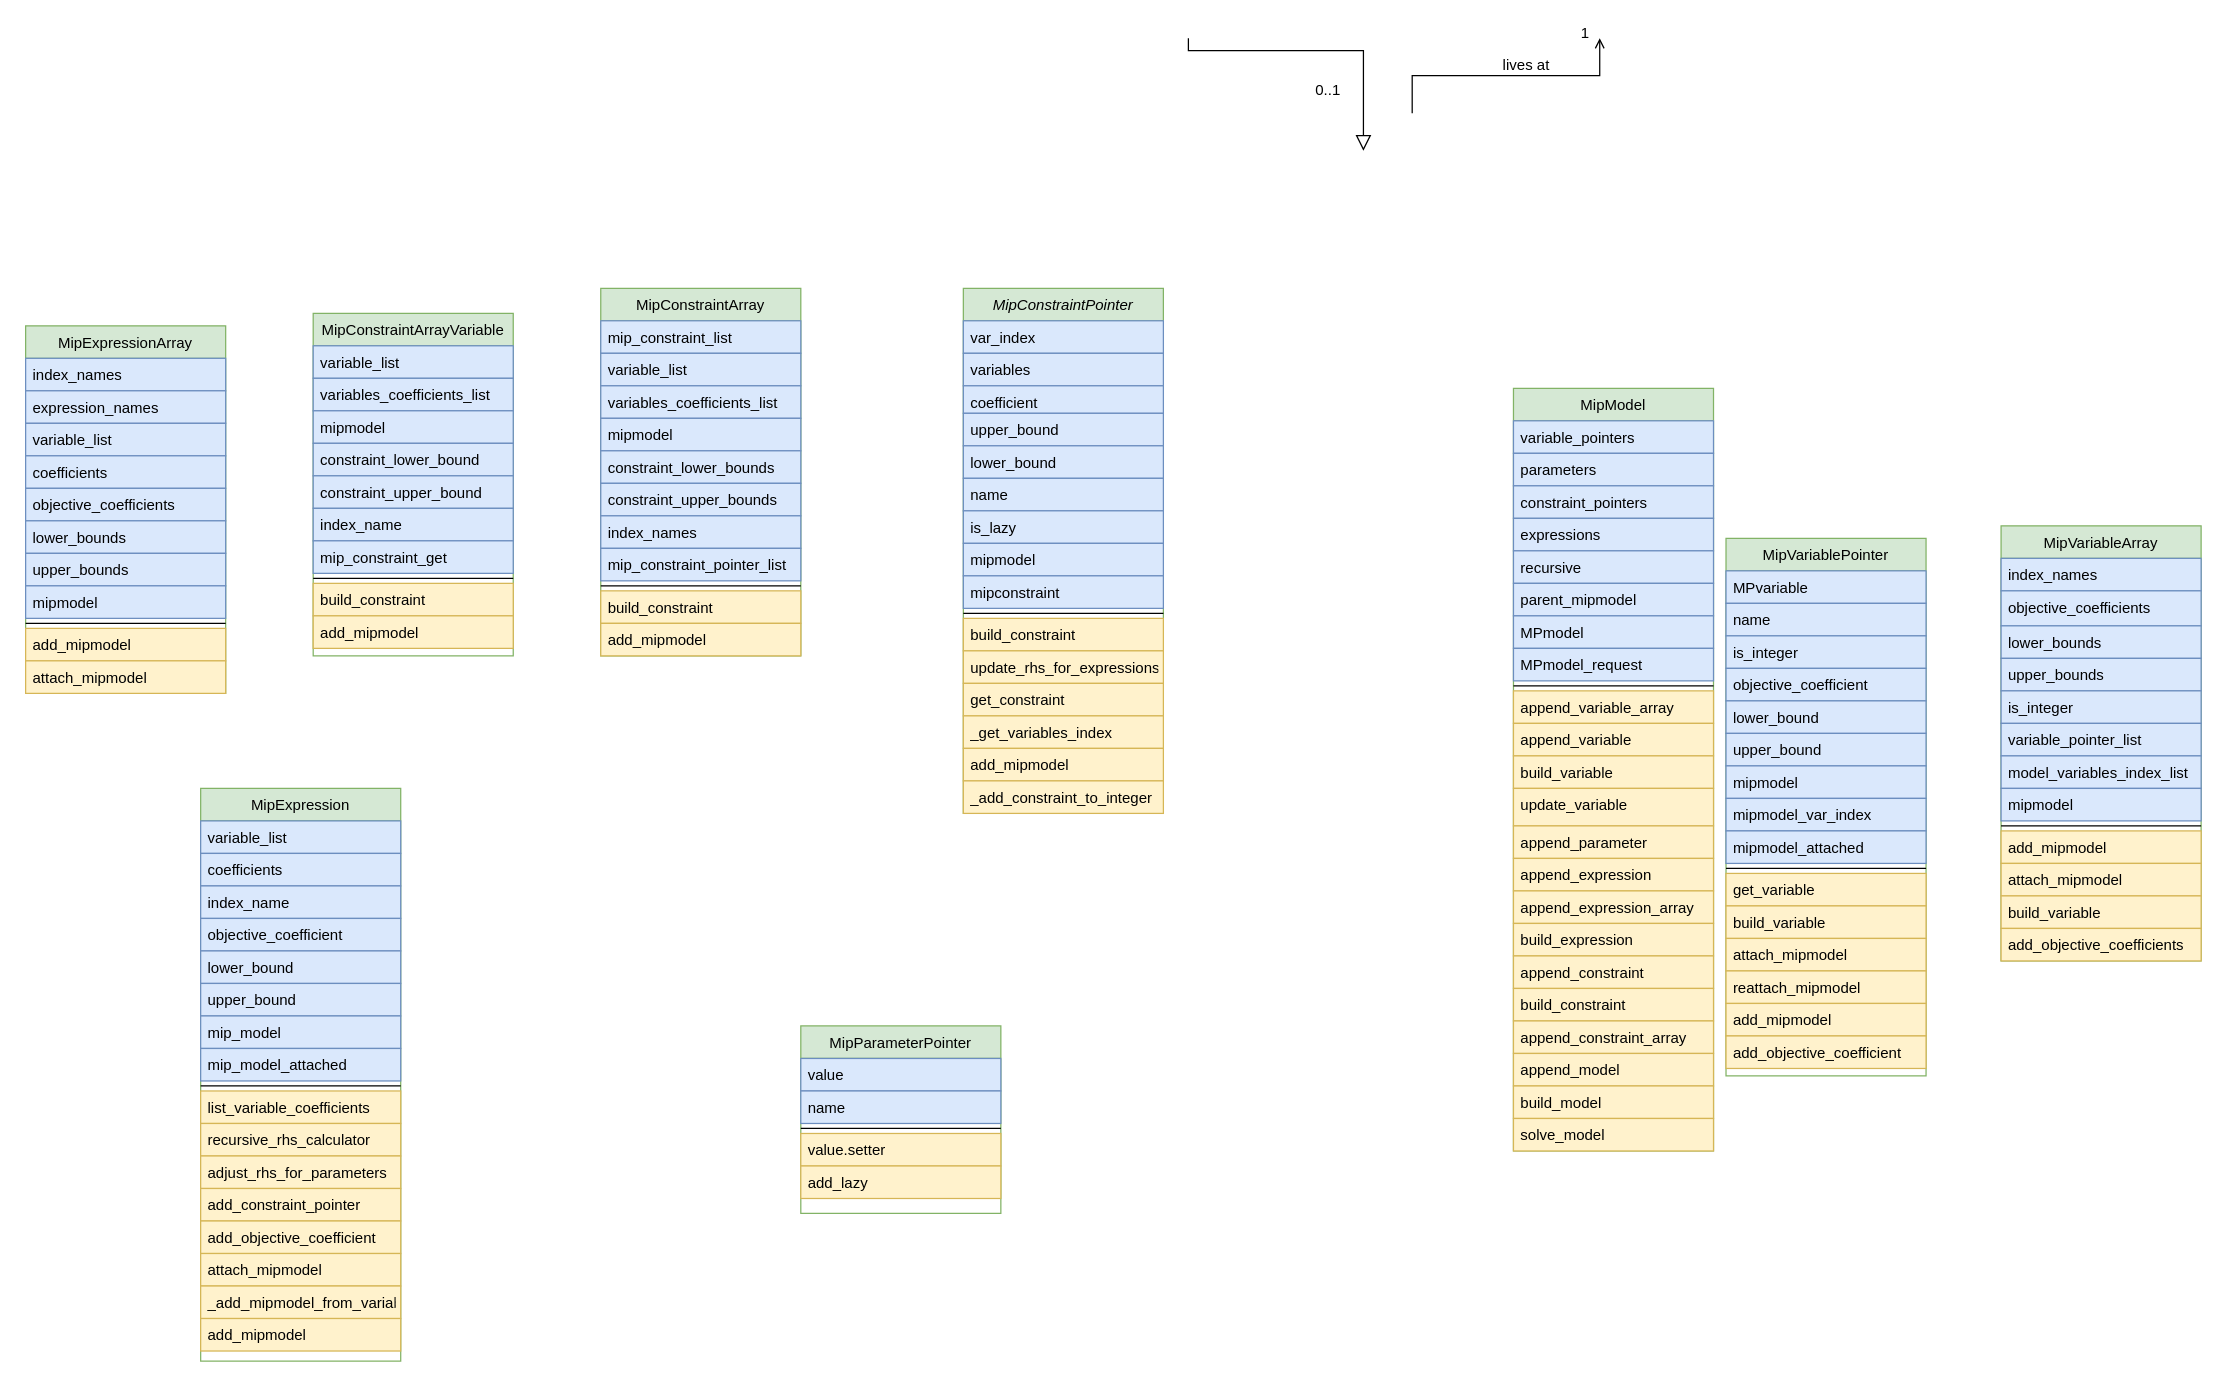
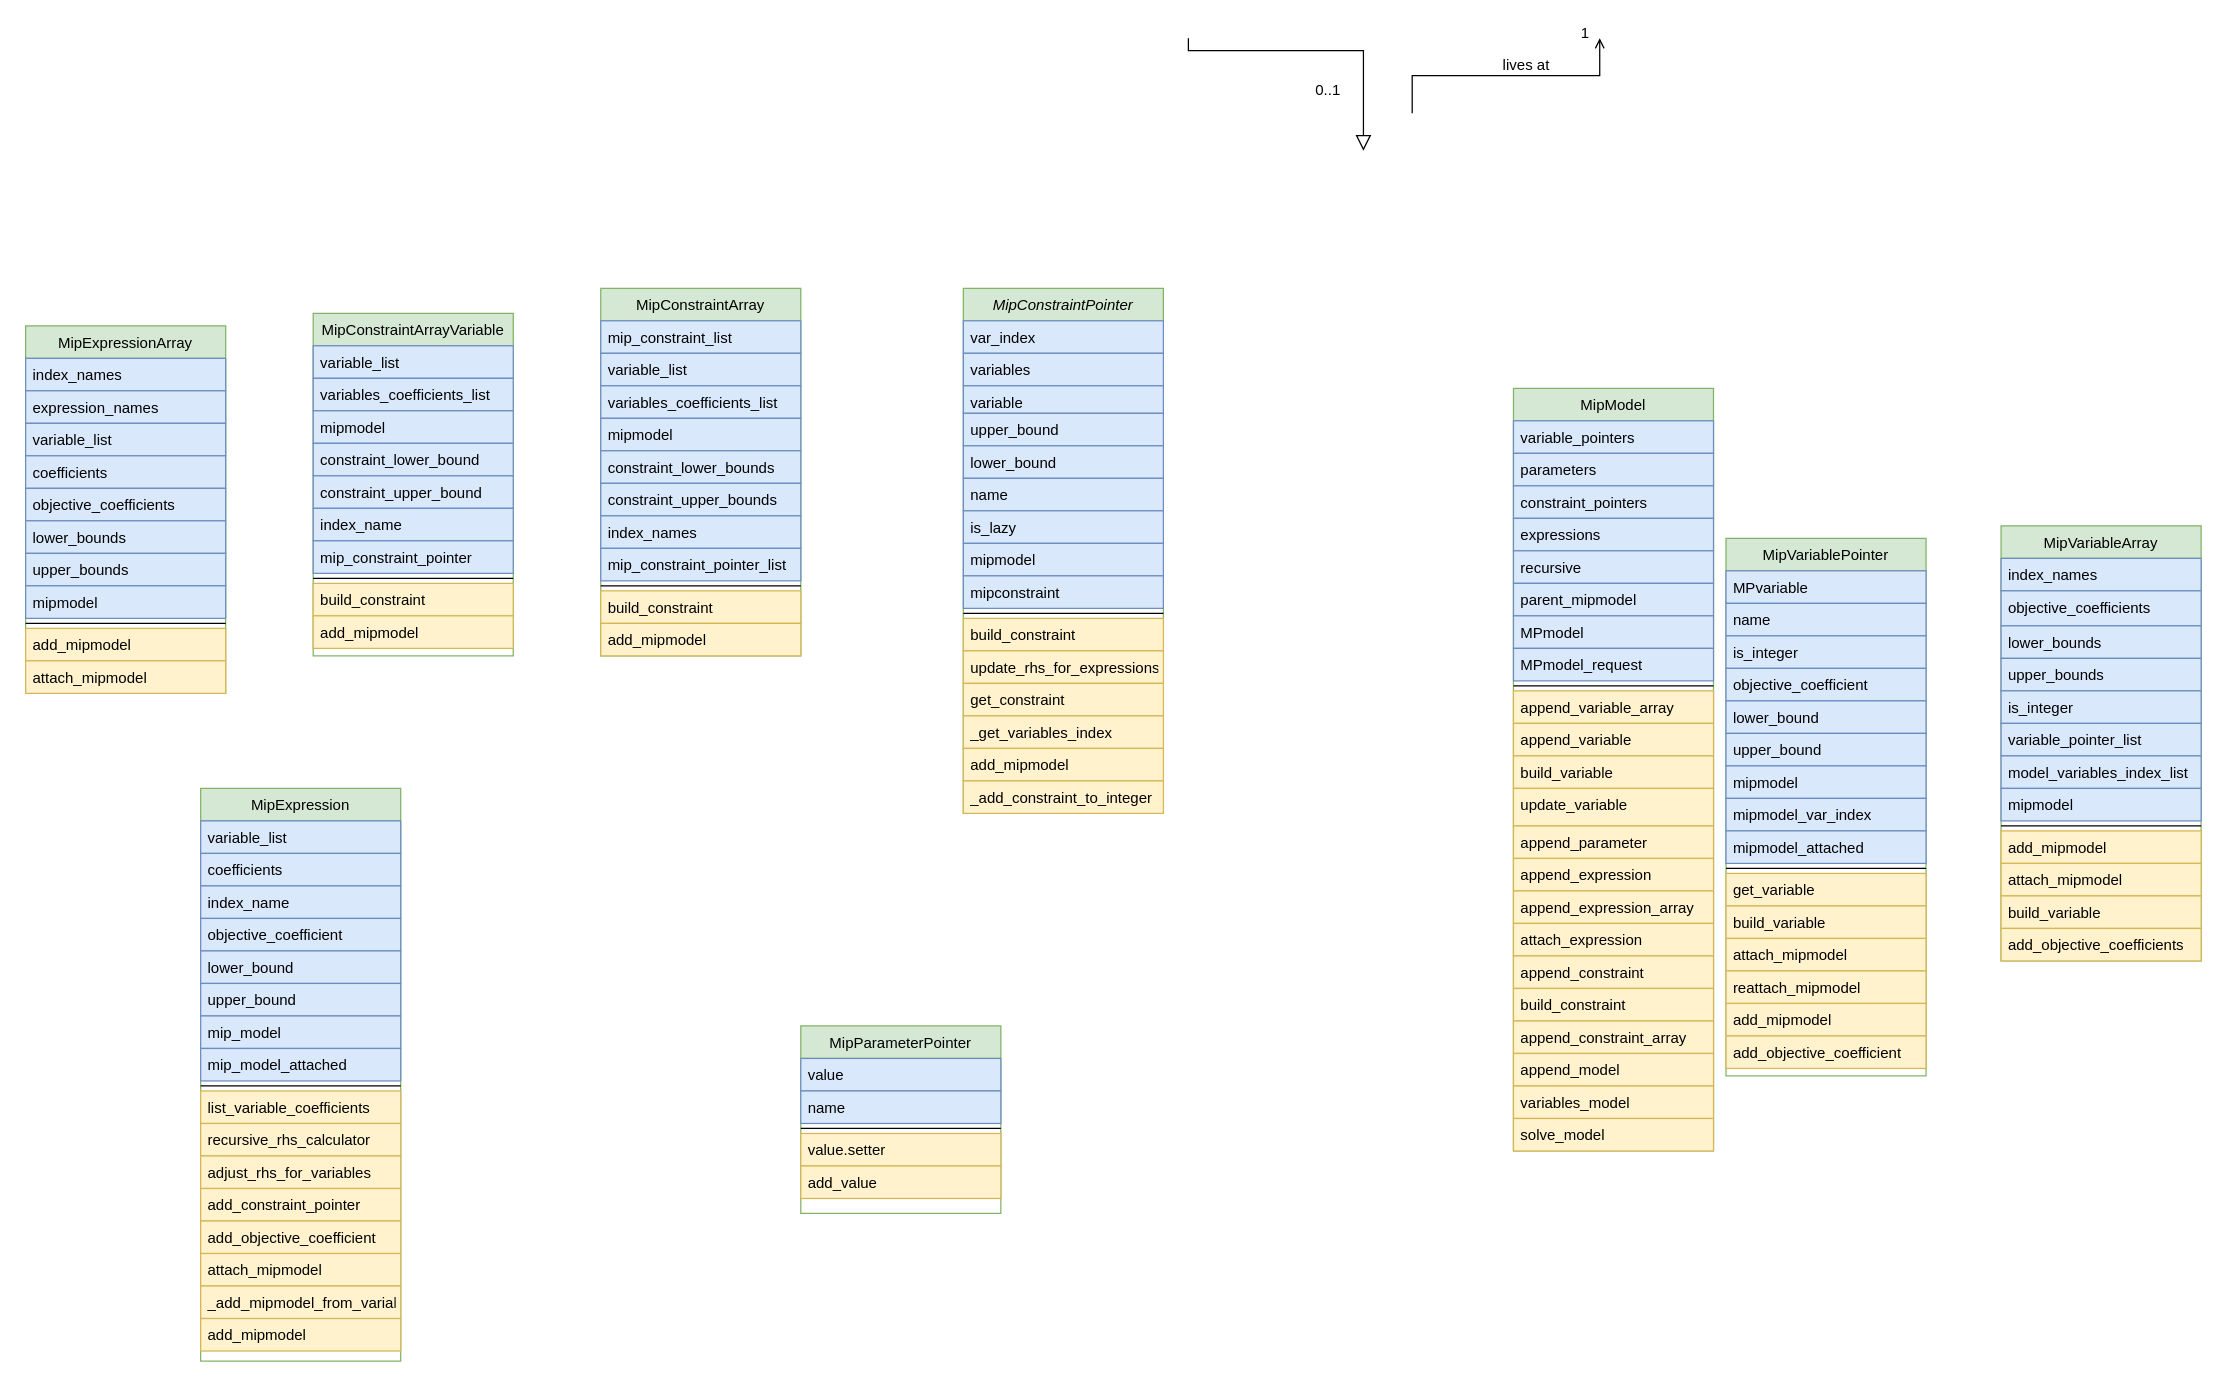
(1012, 403) -> (1000, 403)
(392, 558) -> (407, 558)
(1581, 940) -> (1589, 940)
(1560, 1103) -> (1577, 1103)
(313, 1173) -> (304, 1173)
(839, 1183) -> (843, 1183)
